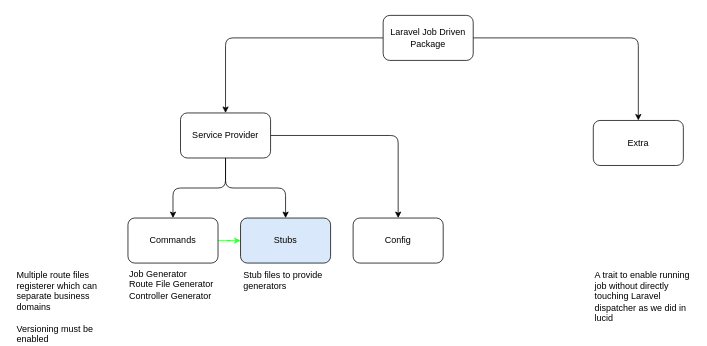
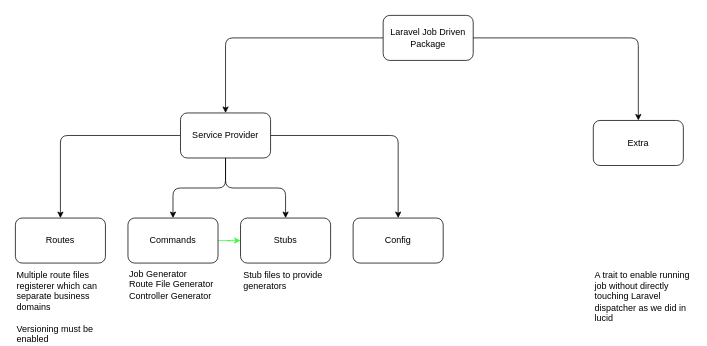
none -> (84, 135)
none -> (60, 240)
(285, 240) -> (285, 240)
